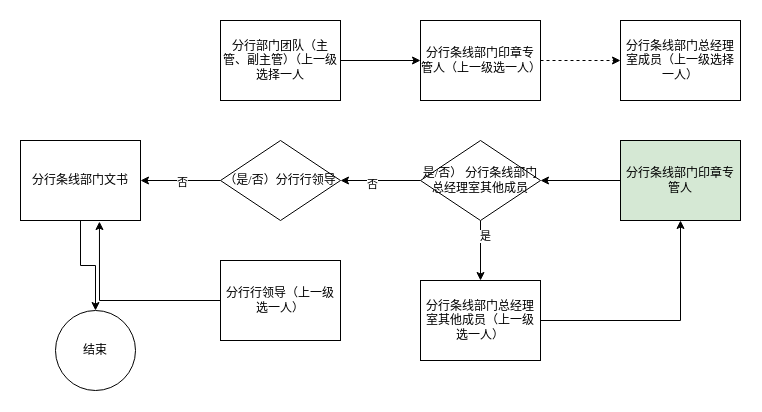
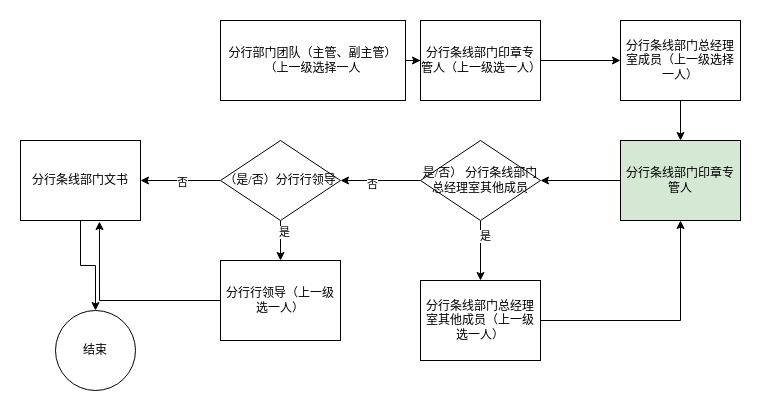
(281, 61) -> (313, 61)
(578, 61) -> (578, 61)
none -> (681, 117)
none -> (281, 237)
